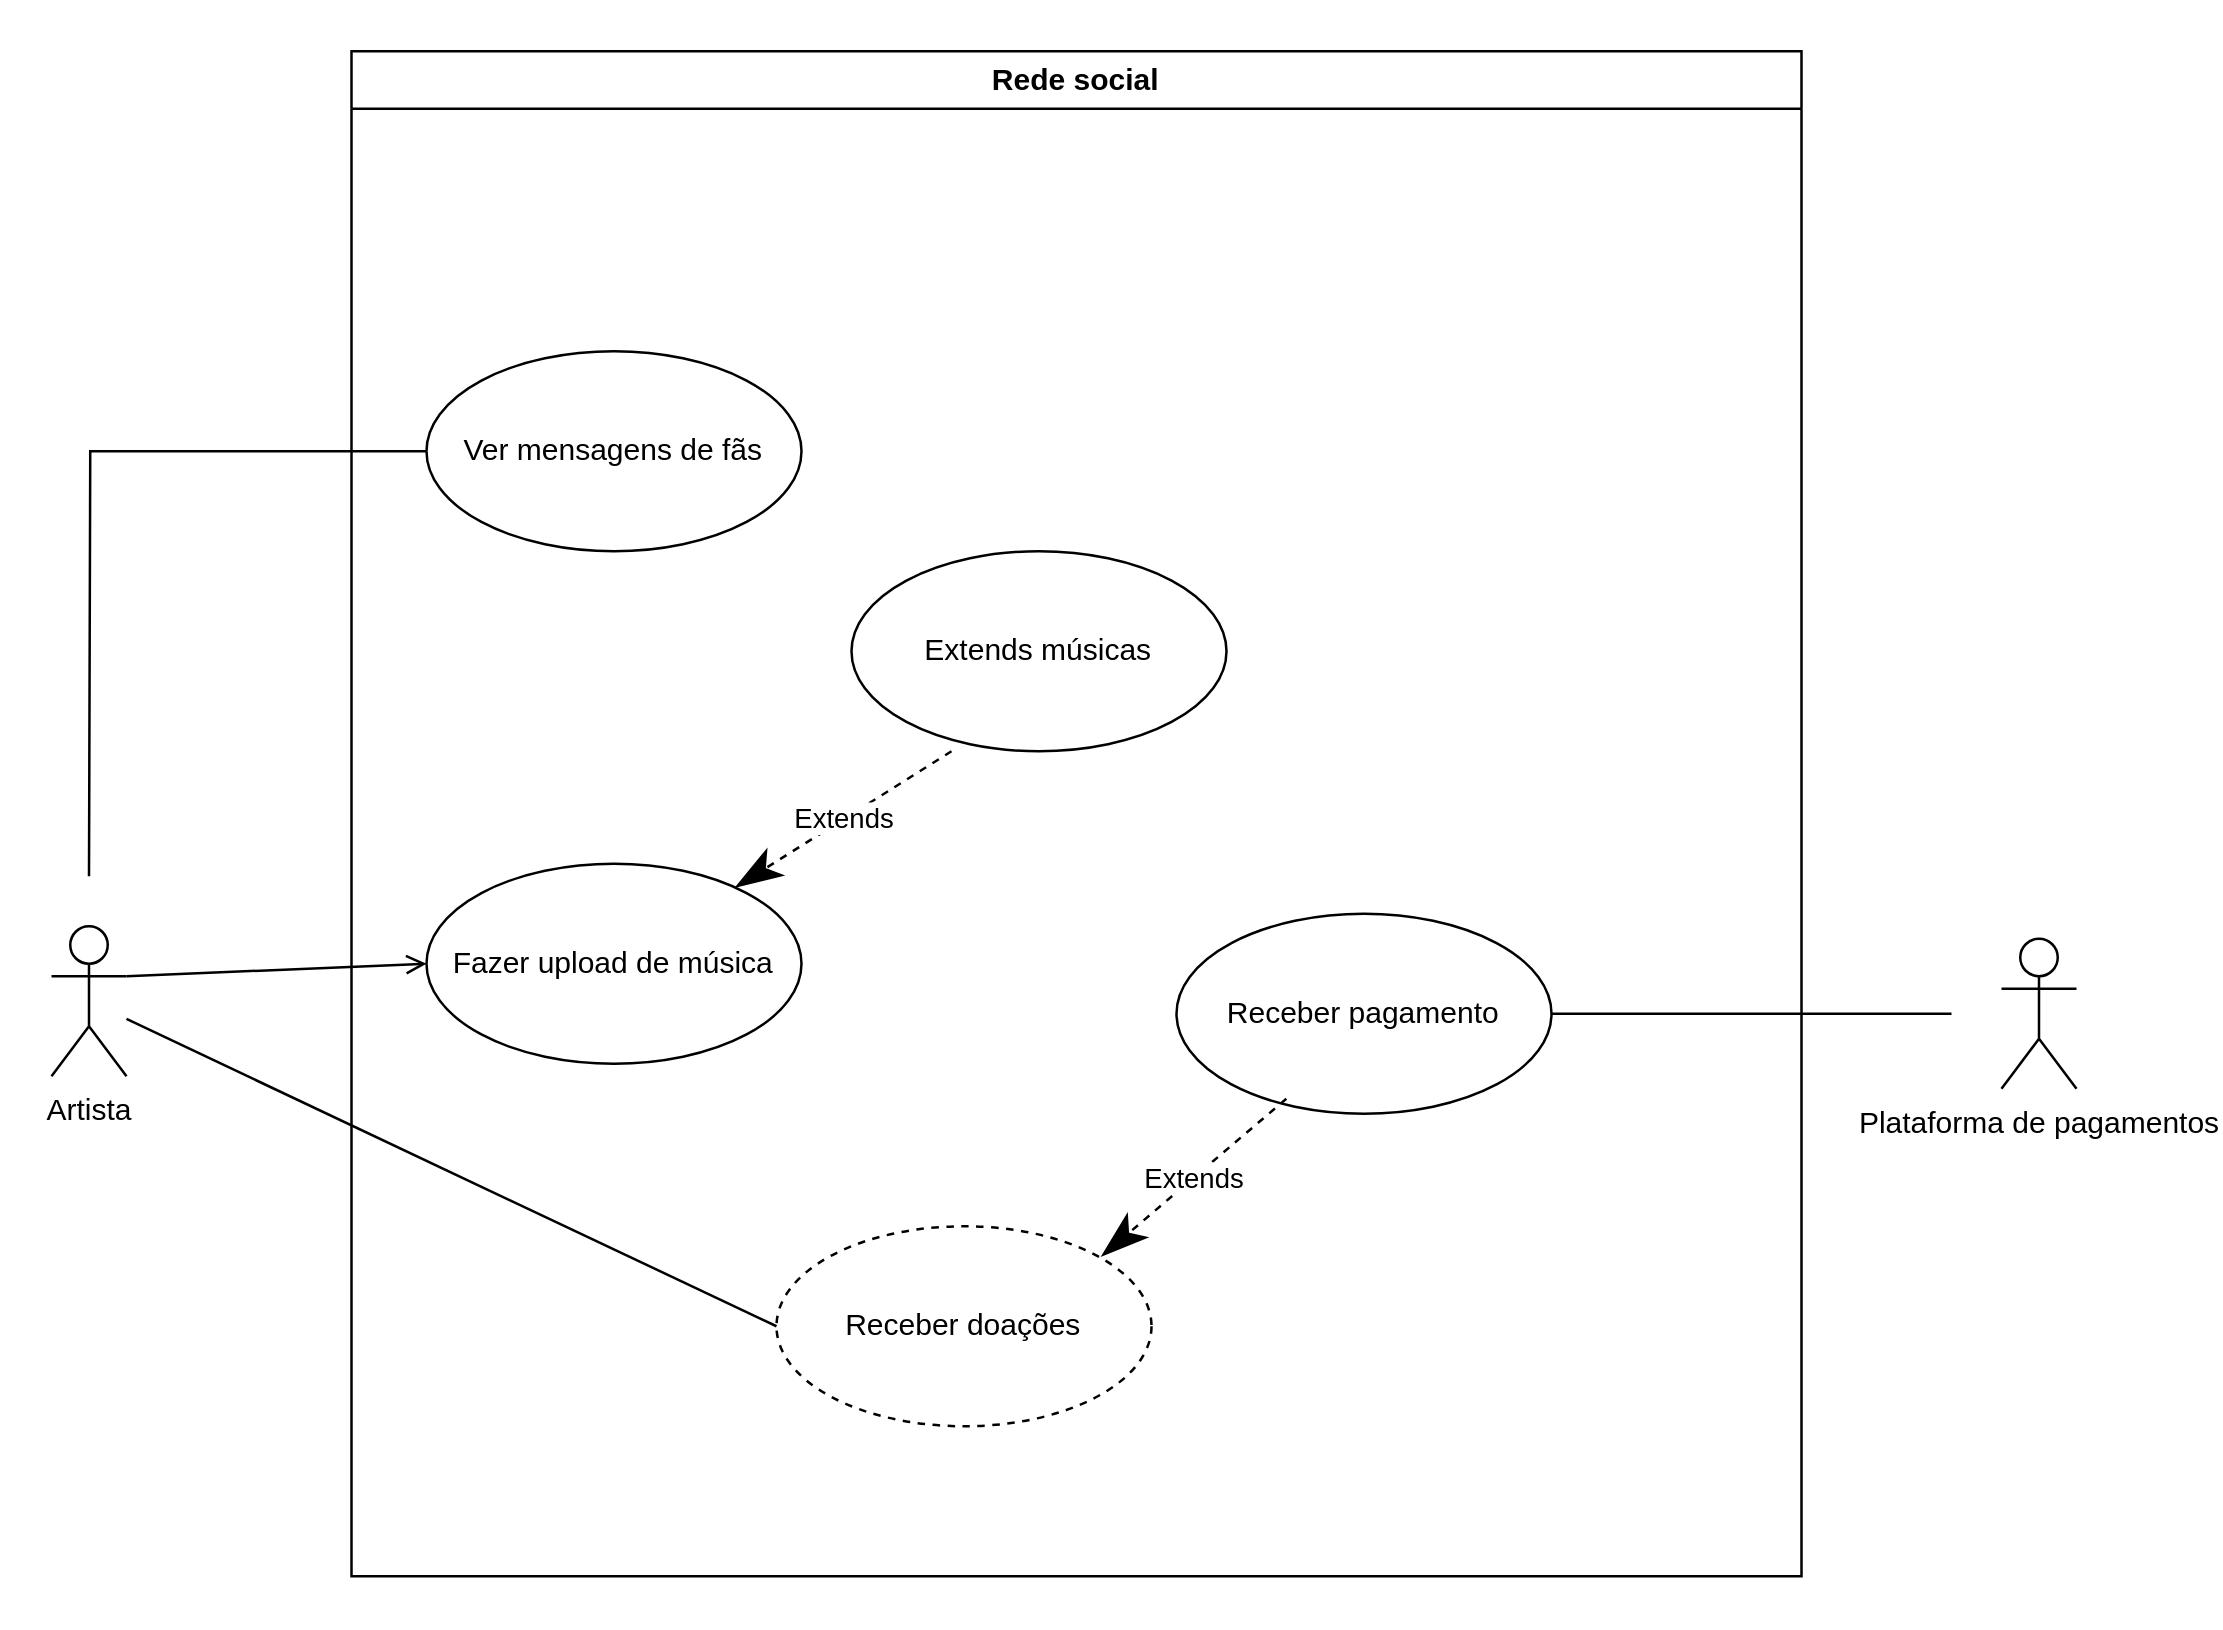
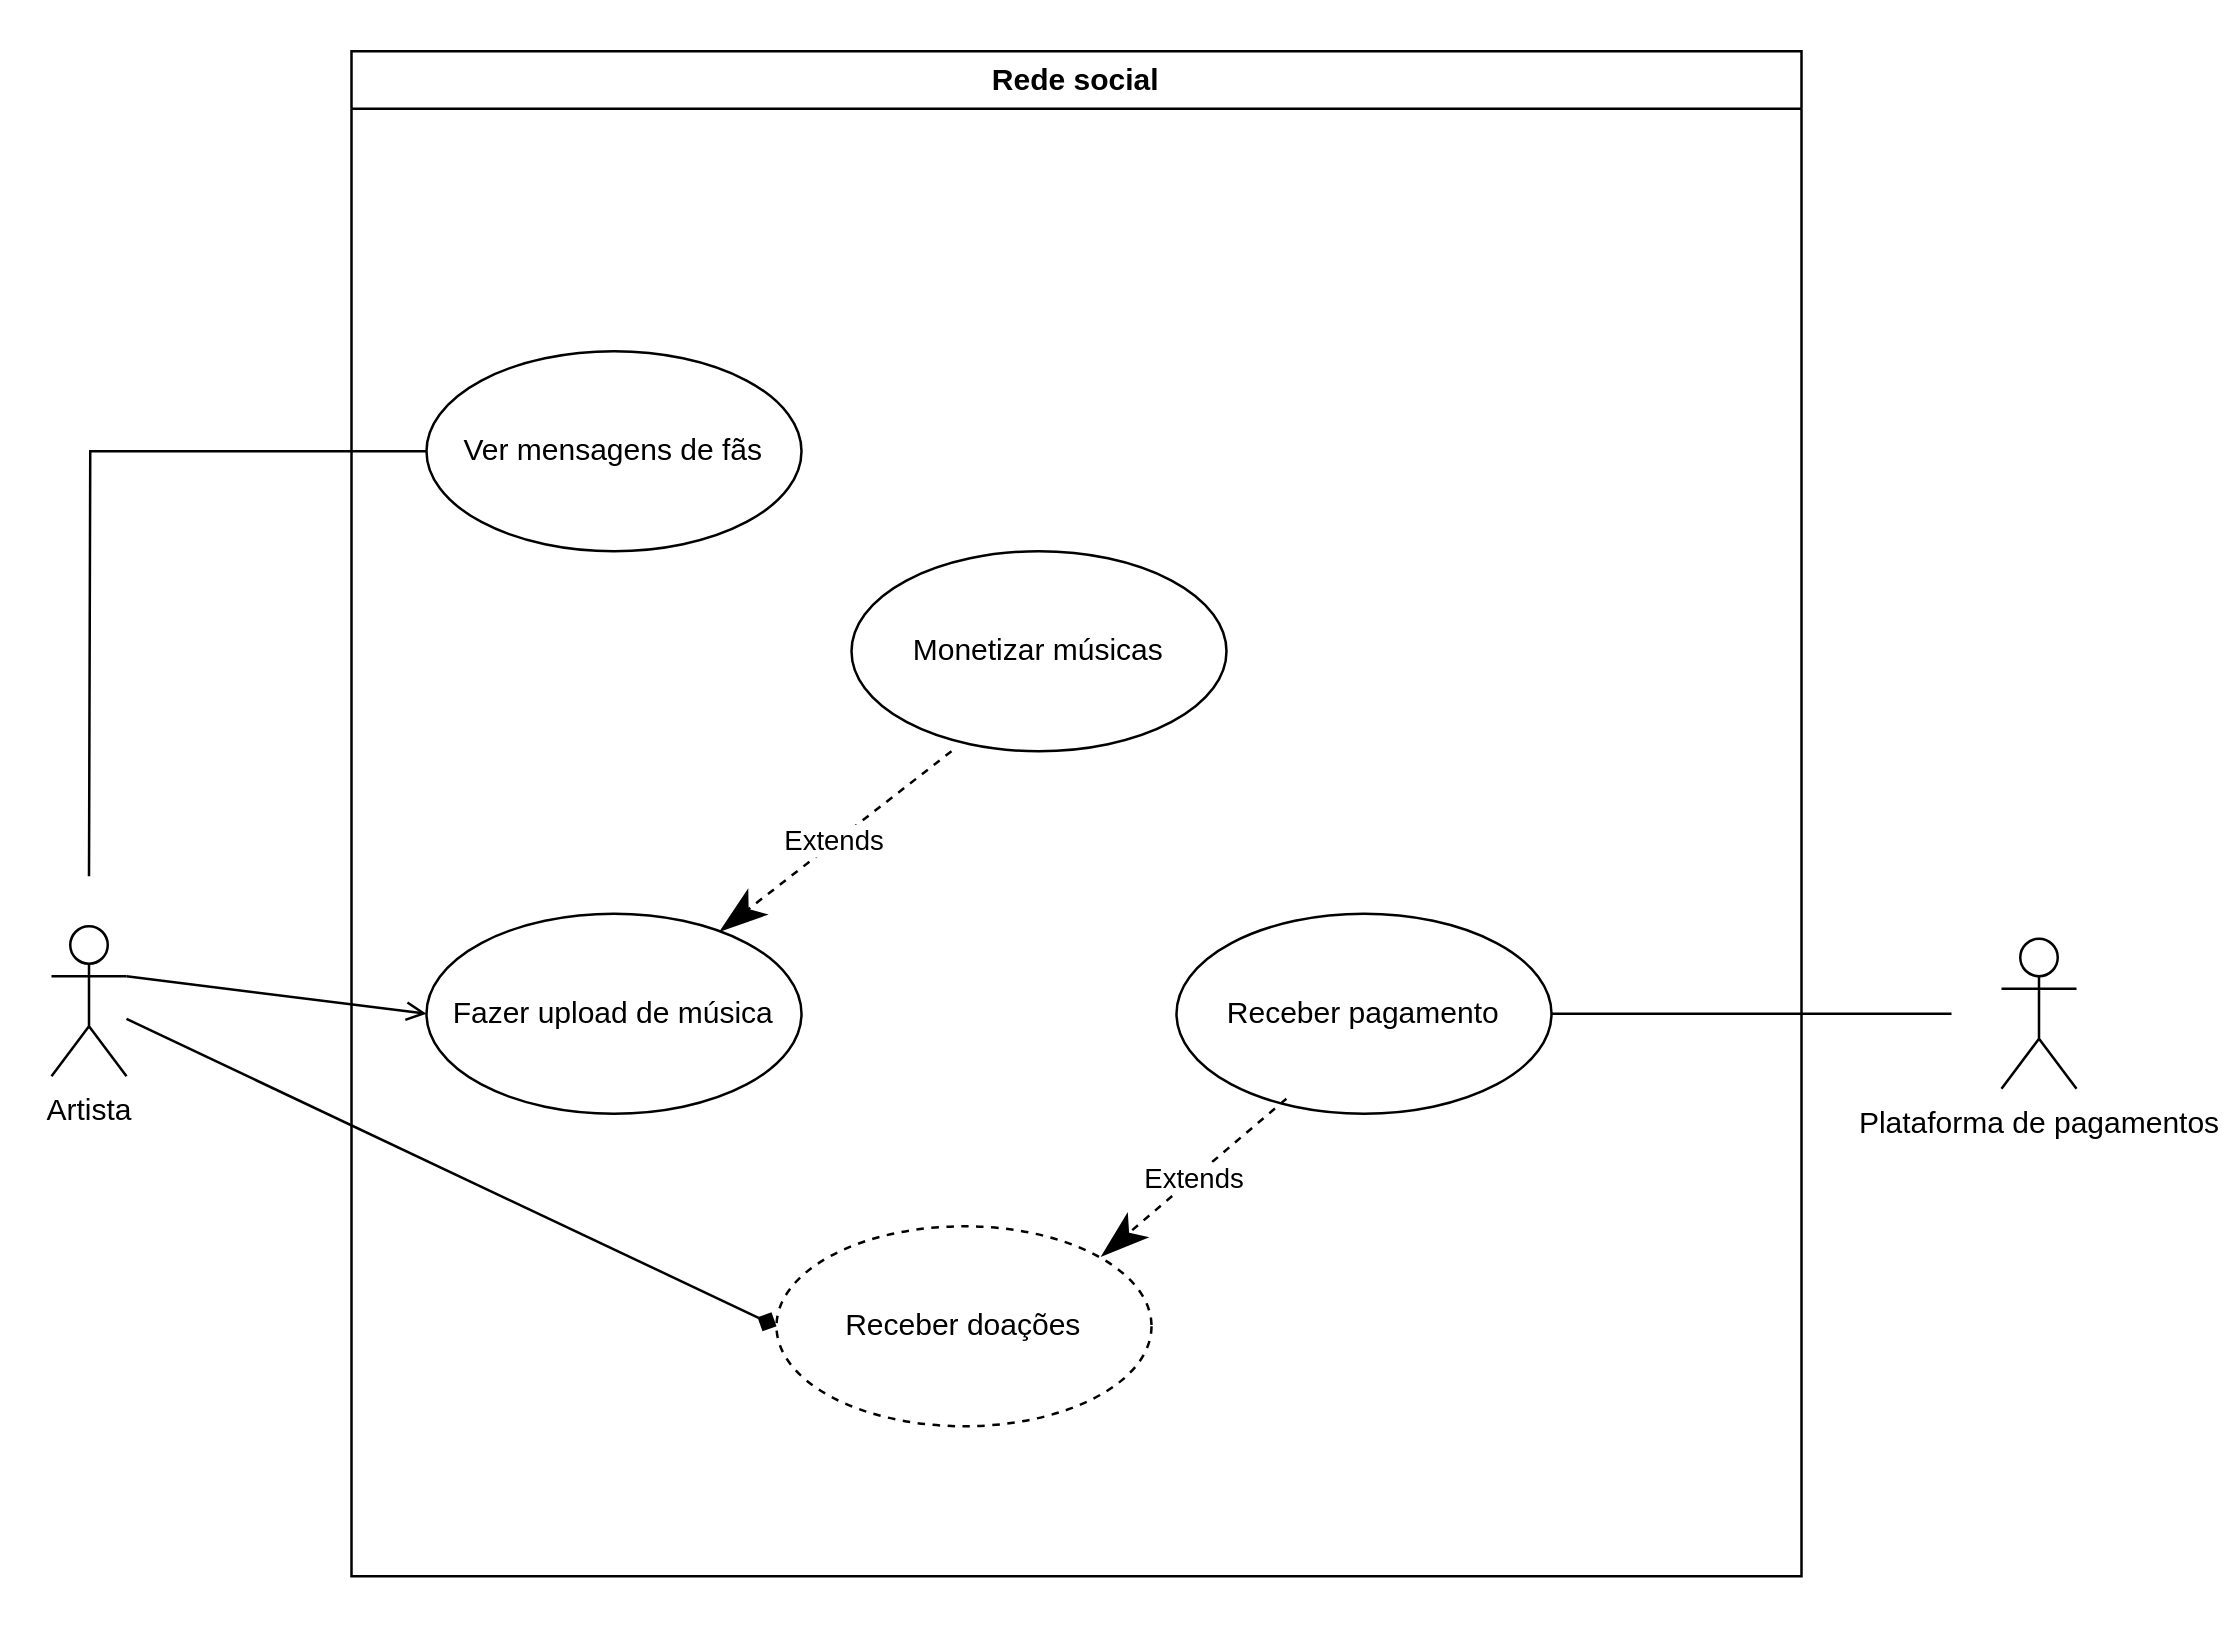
(1039, 651) -> (1039, 651)
(614, 964) -> (614, 1014)
(766, 1322) -> (757, 1317)
